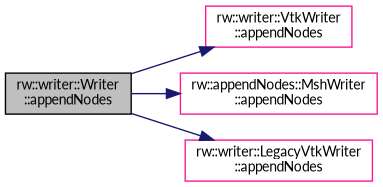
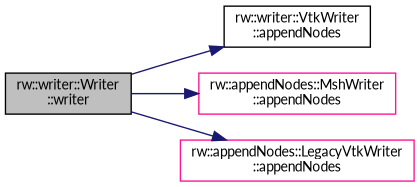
(279, 27) -> (297, 27)
(68, 94) -> (68, 94)
(279, 161) -> (297, 161)
